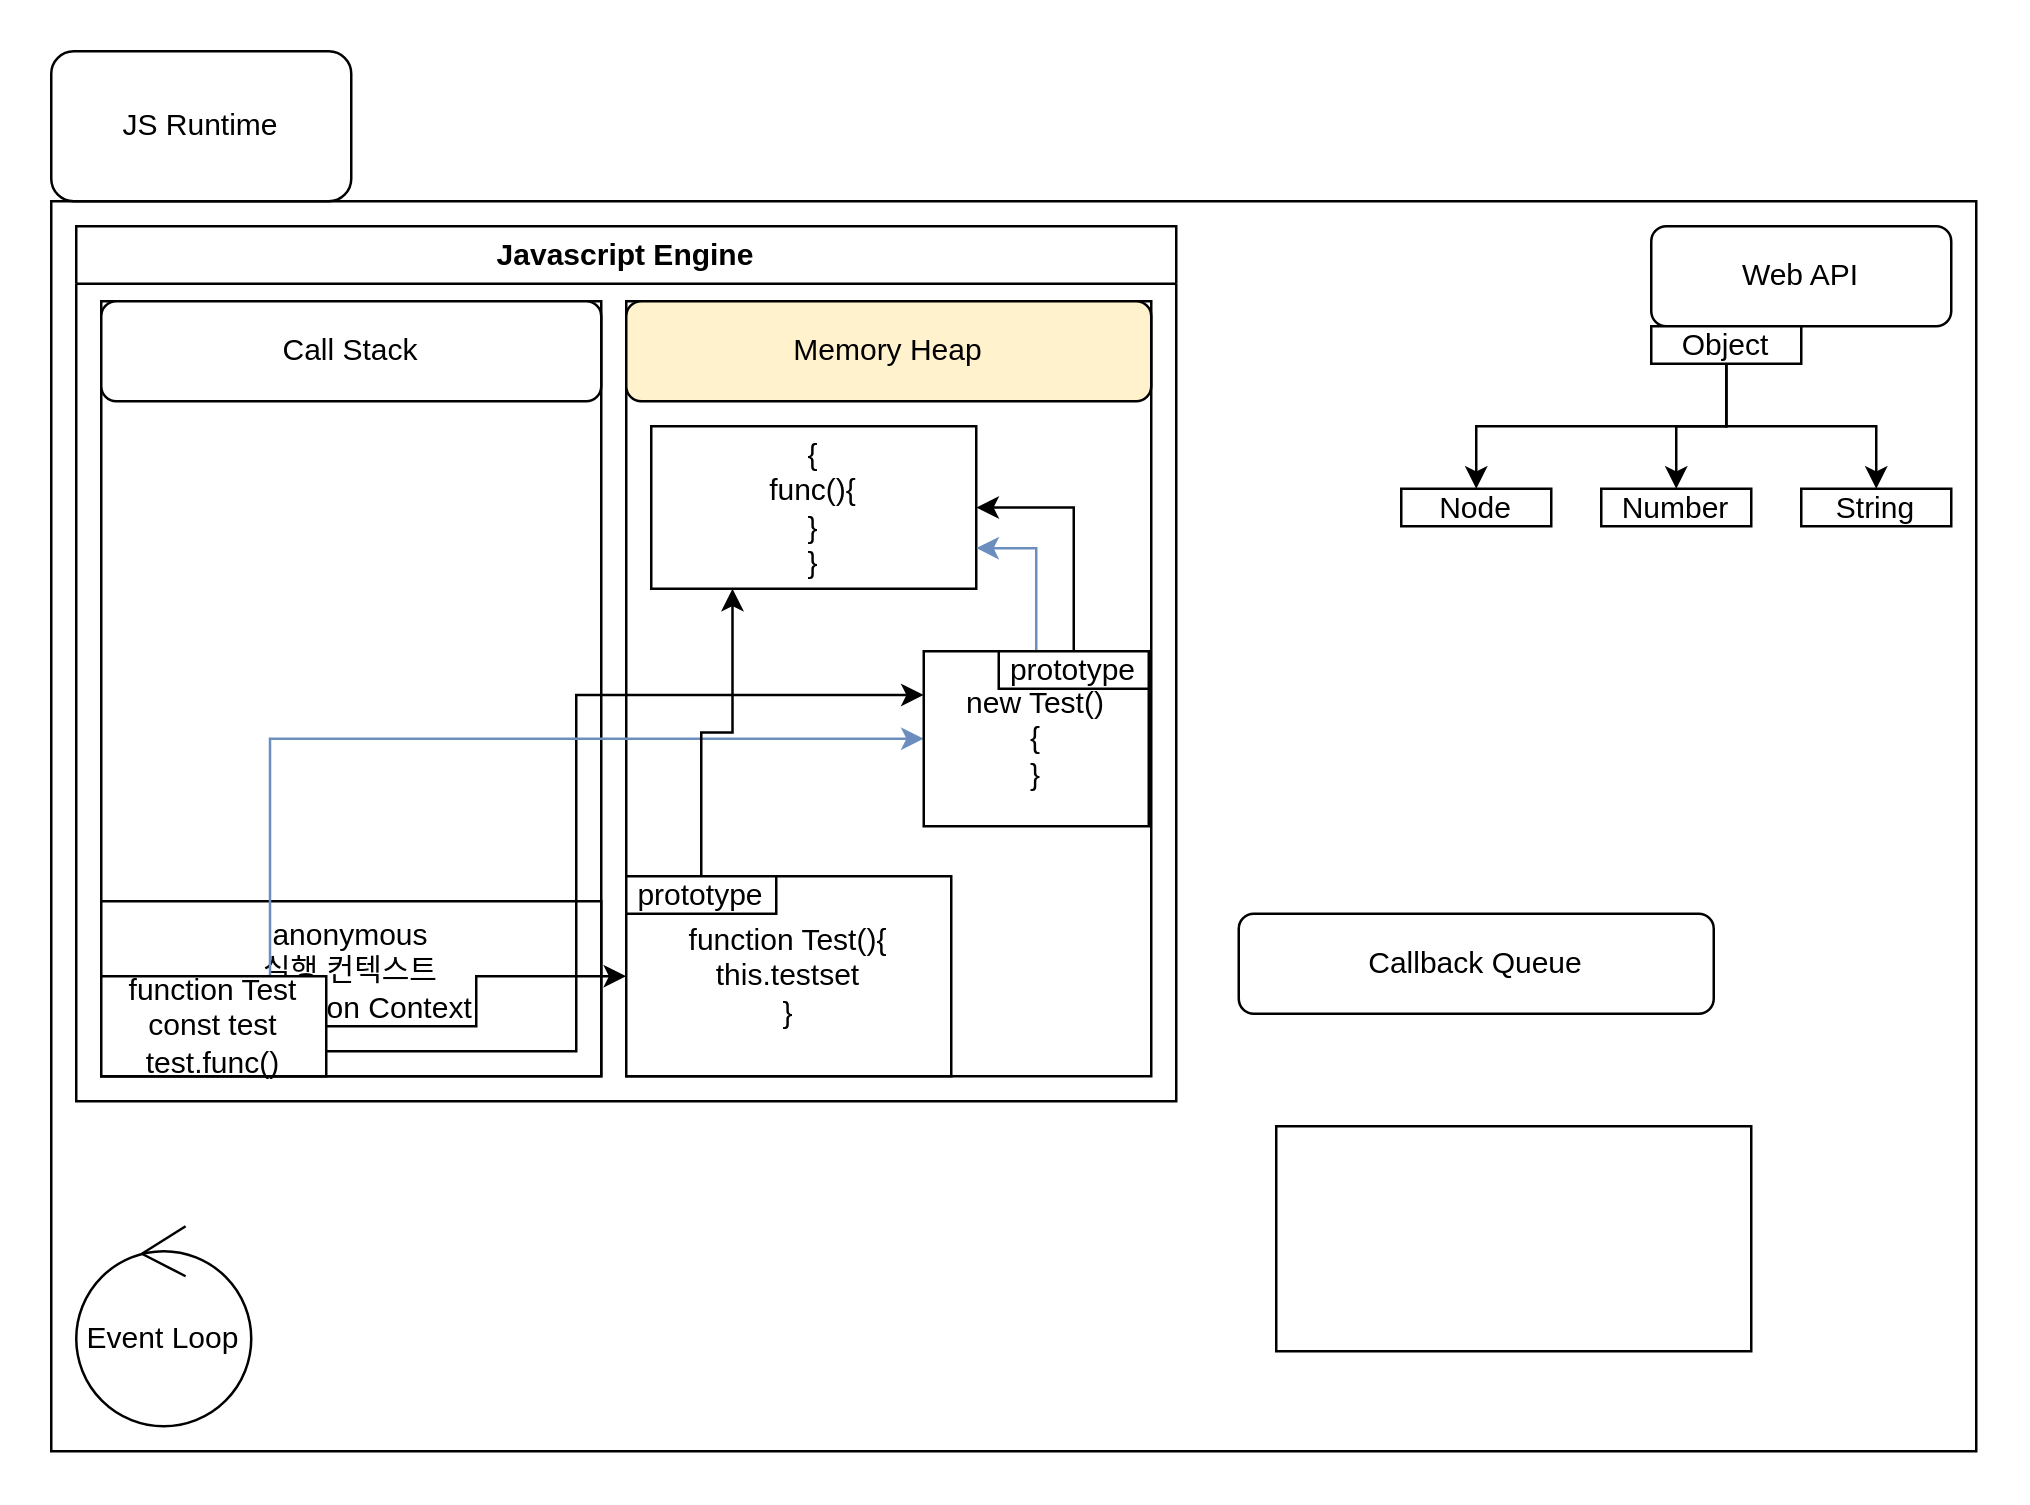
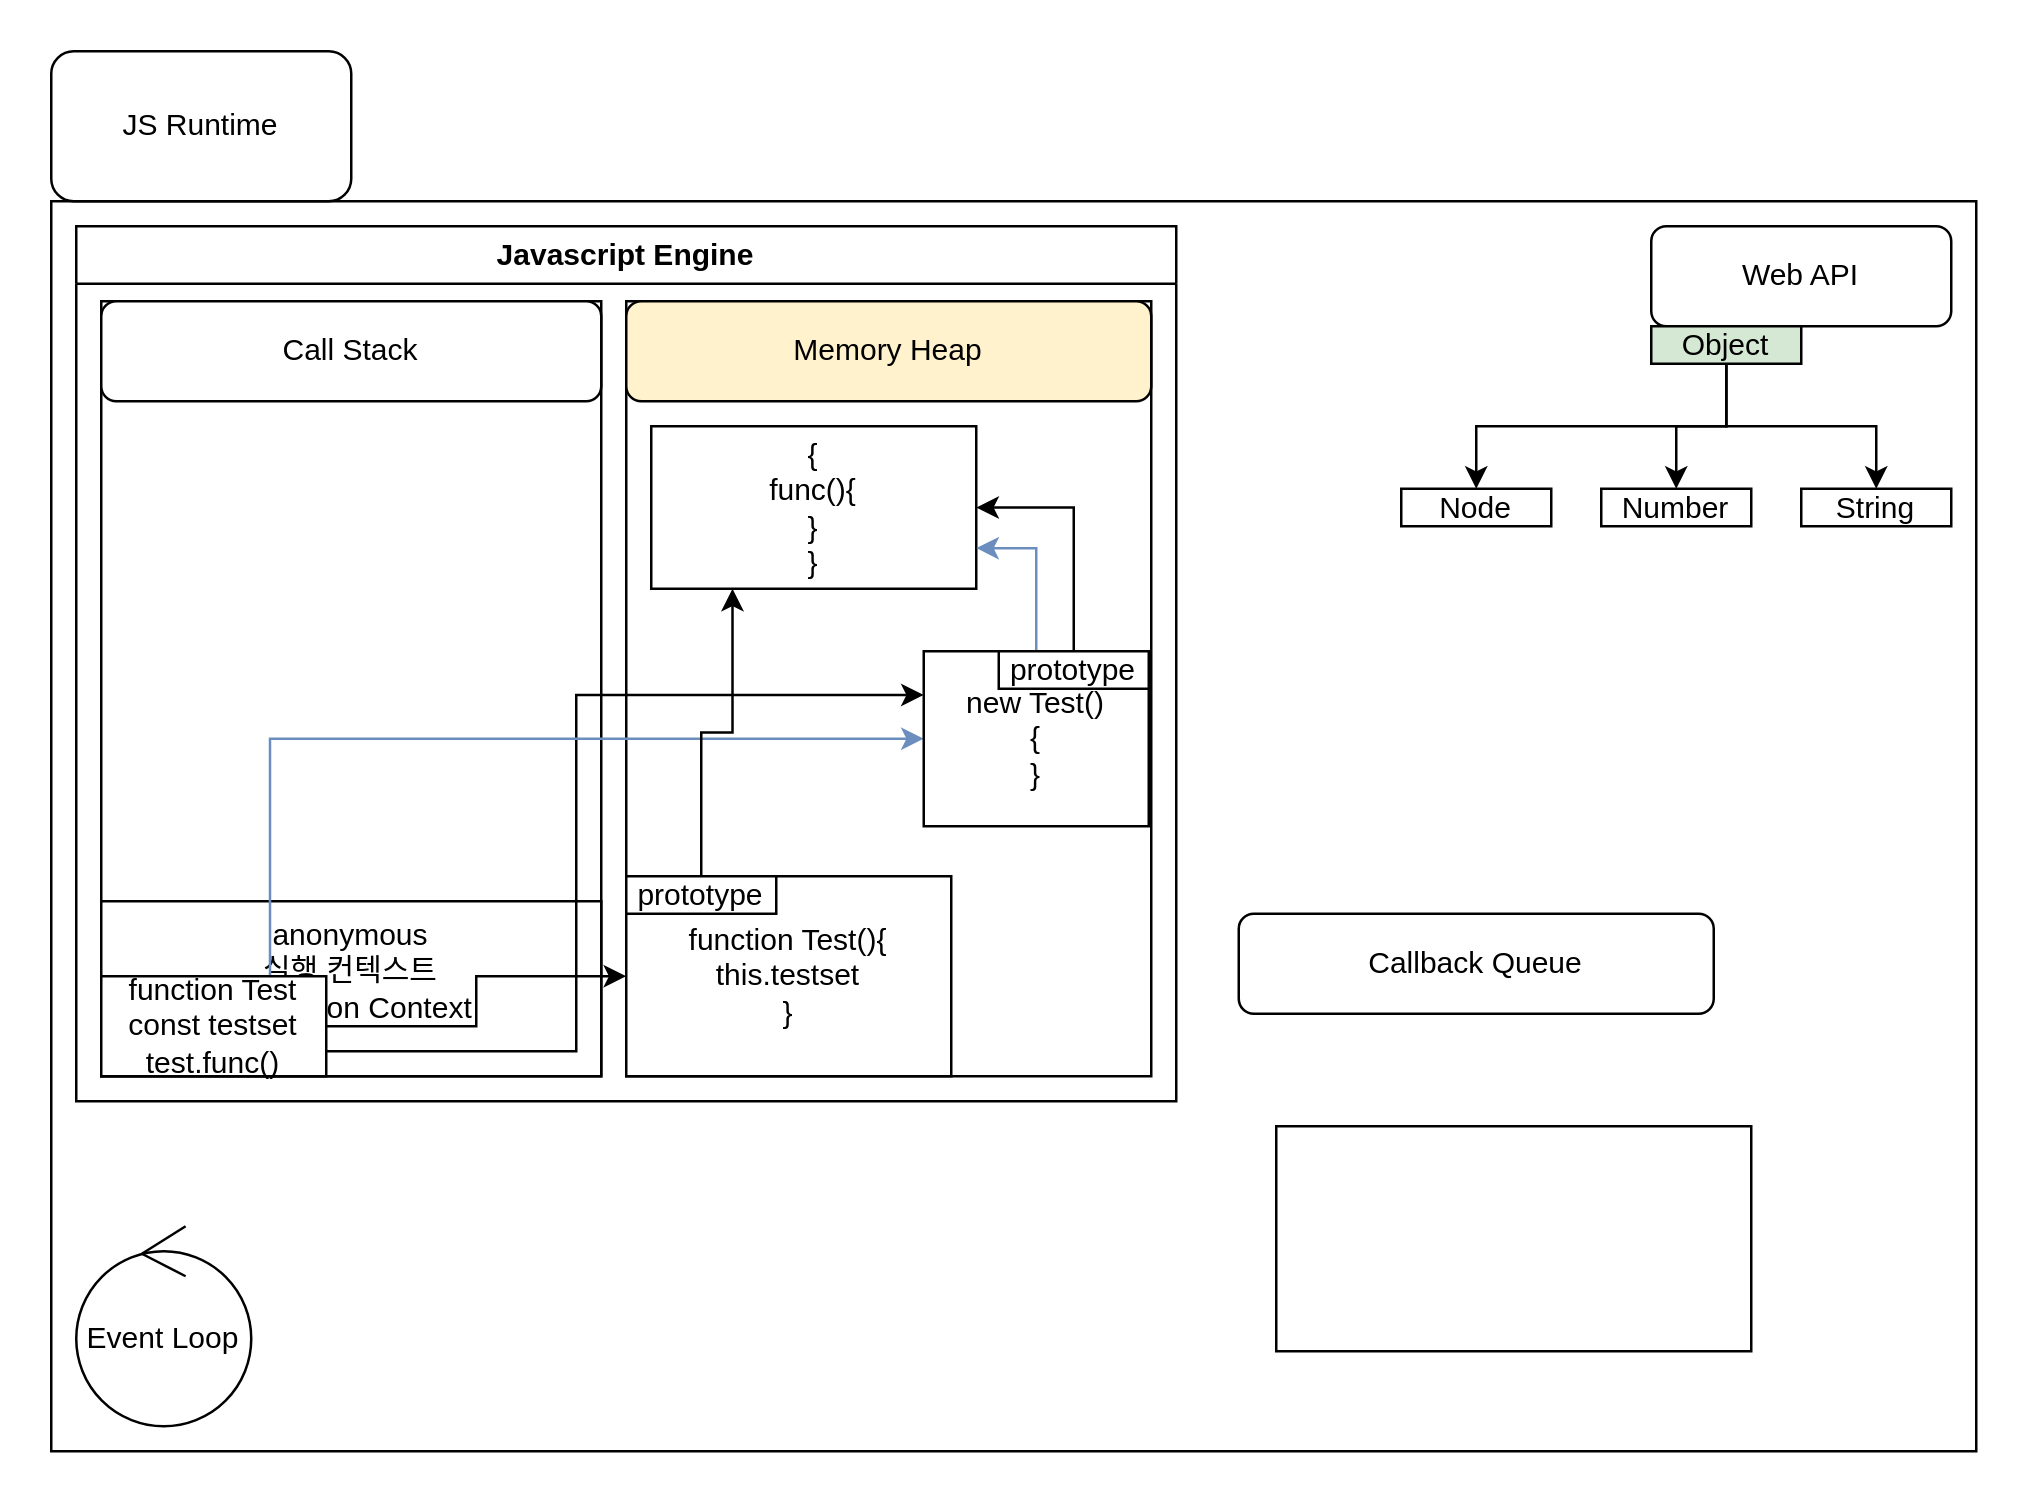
(1726, 345) -> (1726, 345)
(214, 1026) -> (214, 1026)
